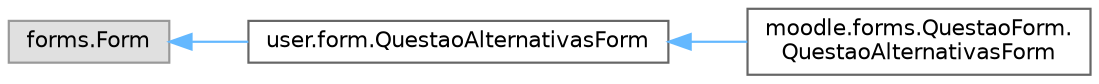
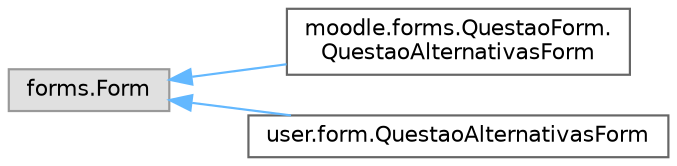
(719, 42) -> (239, 71)
